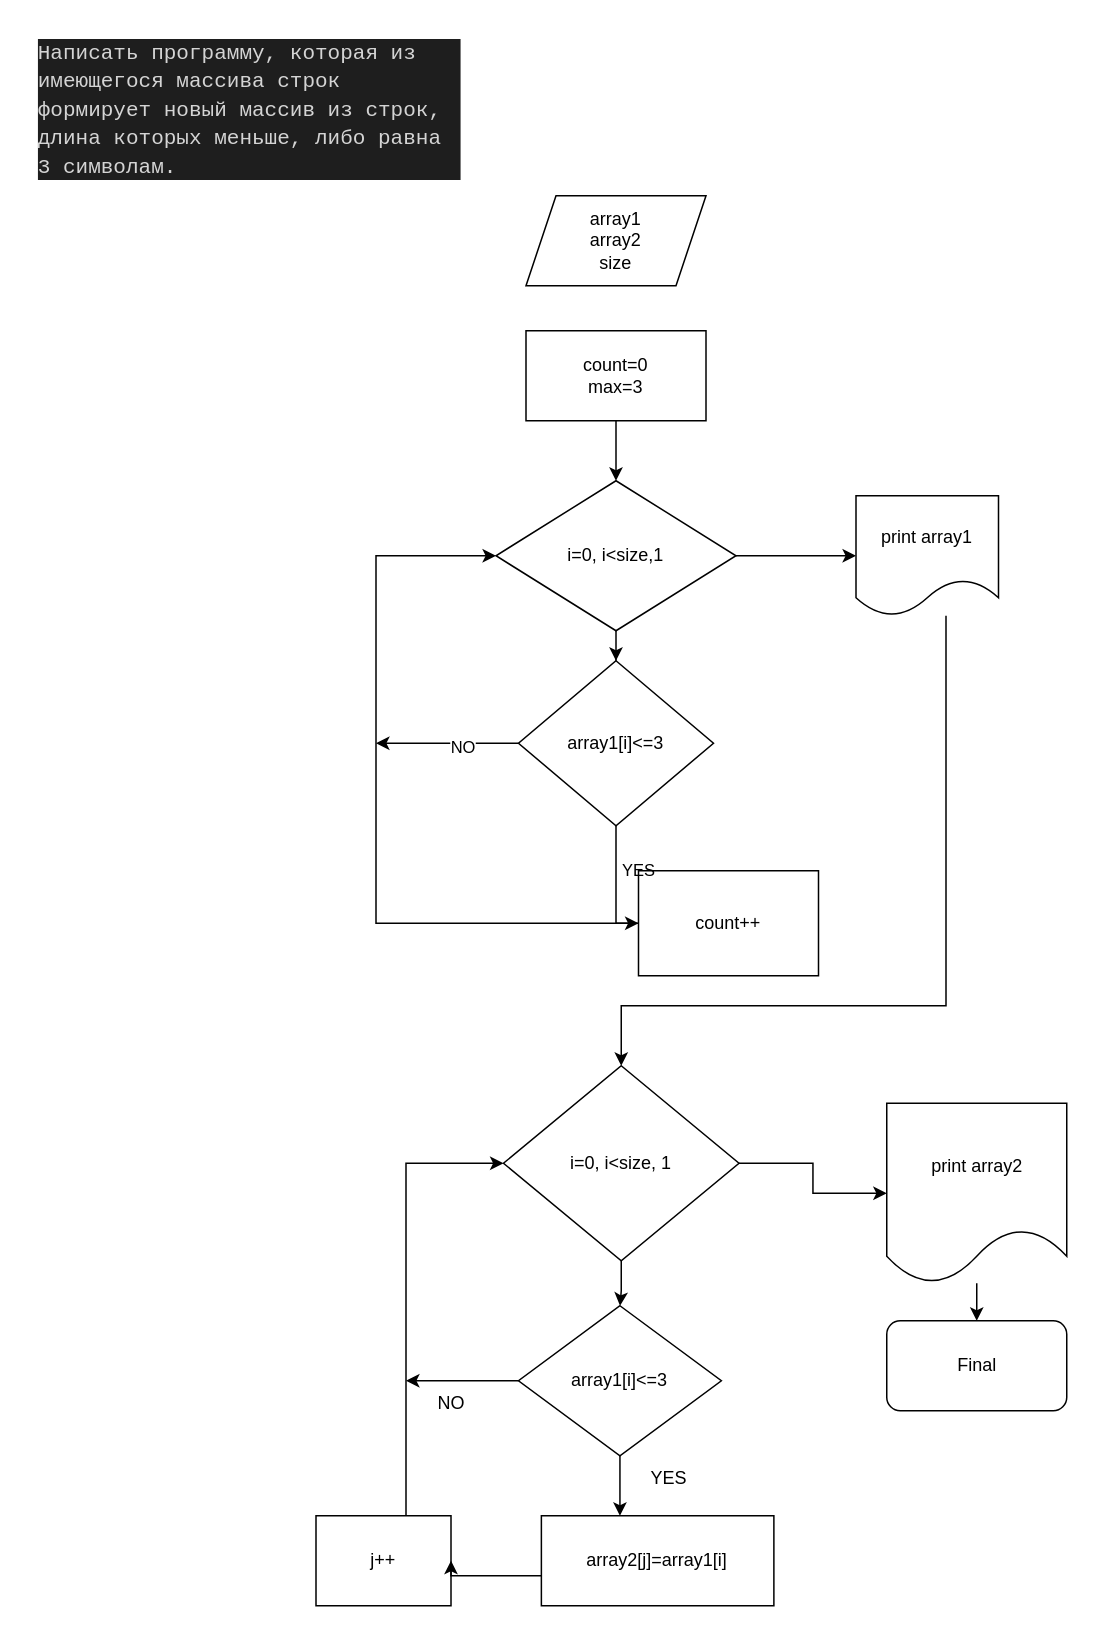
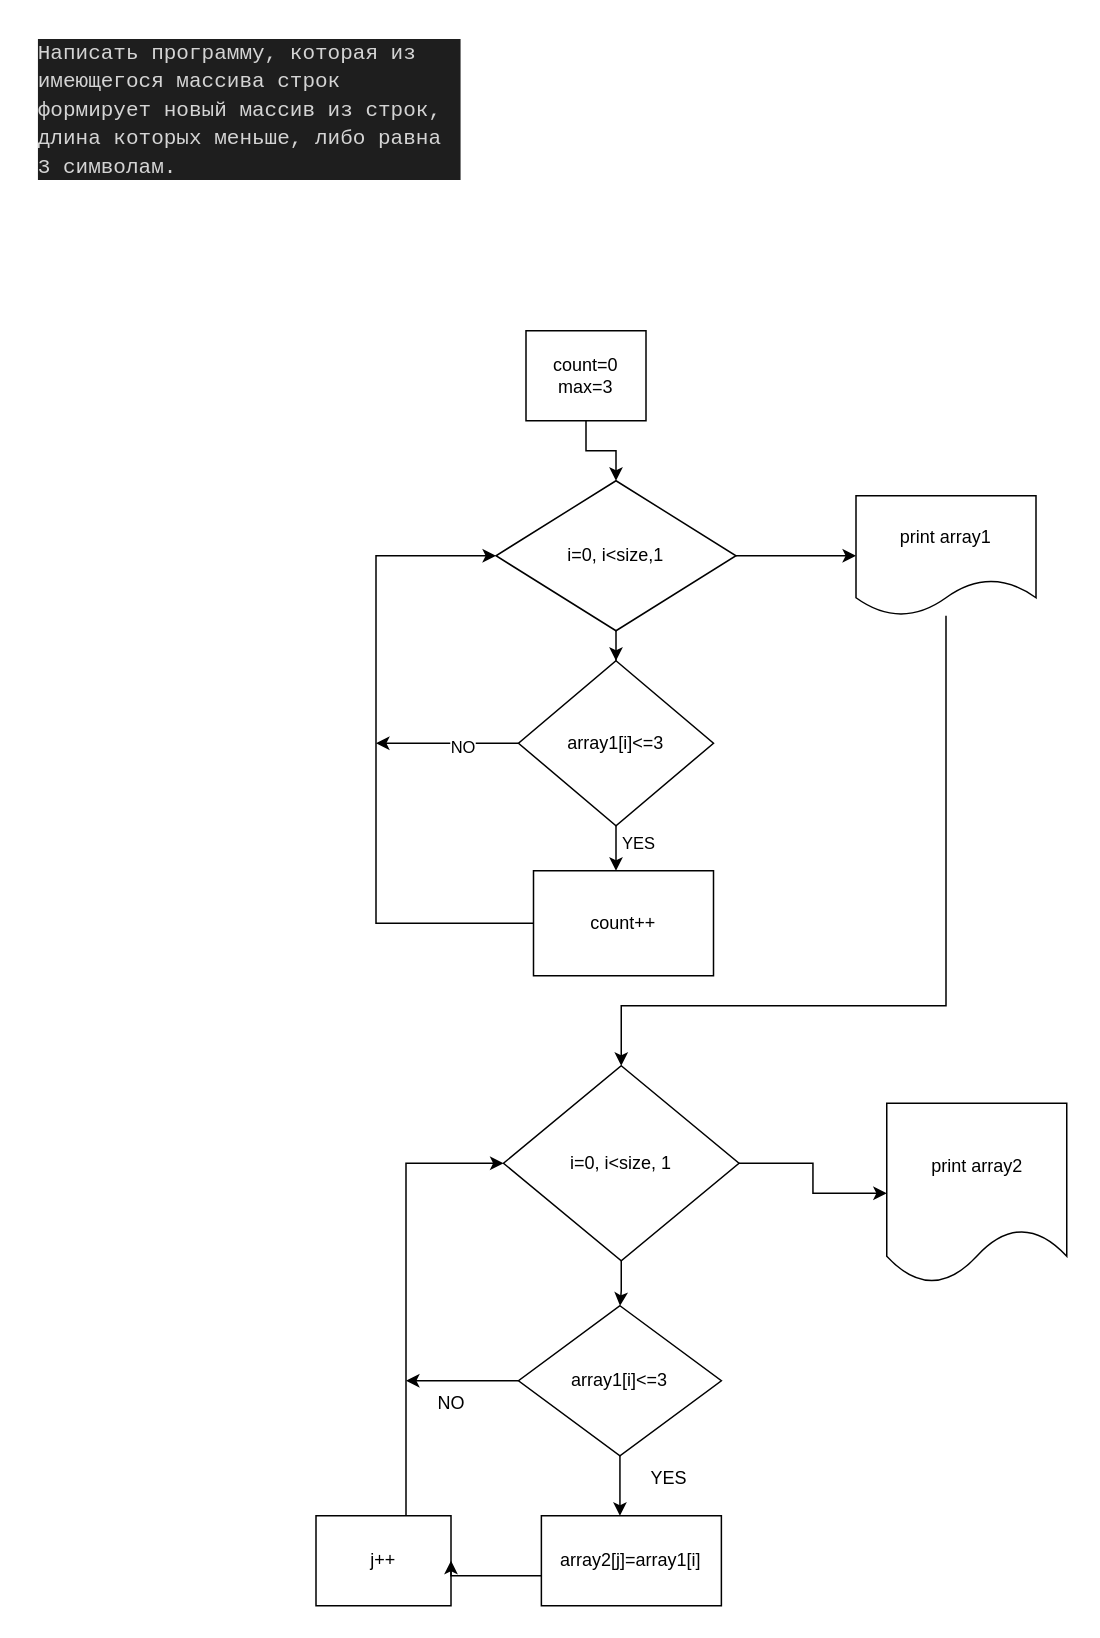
(616, 241) -> none
(616, 376) -> (586, 376)
(927, 556) -> (946, 556)
(728, 923) -> (623, 923)
(977, 1307) -> none
(977, 1366) -> none
(657, 1561) -> (631, 1561)
